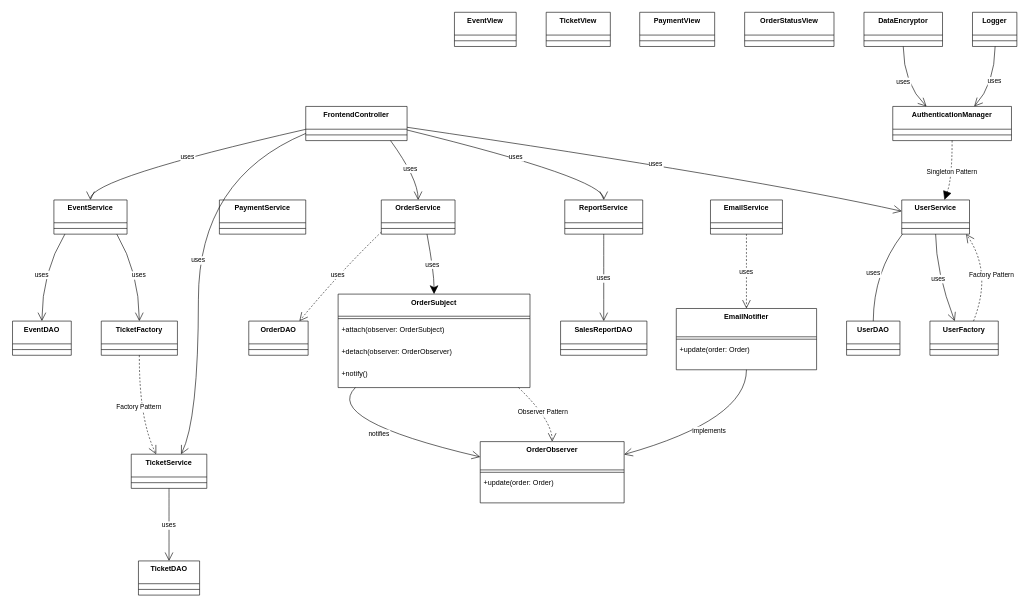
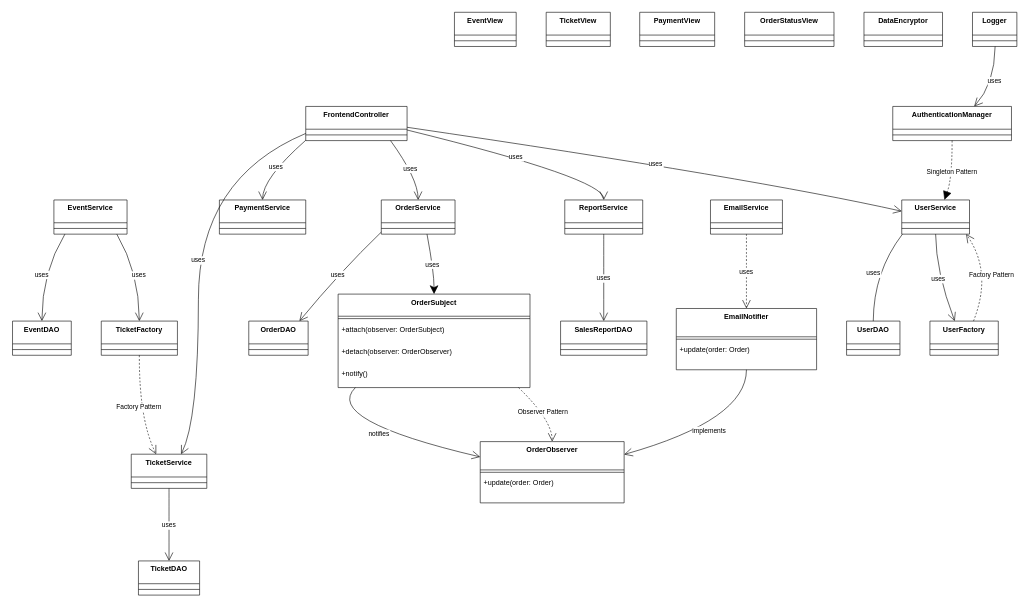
(909, 79) -> none
(194, 157) -> none
none -> (279, 166)
(318, 299) -> (318, 299)
